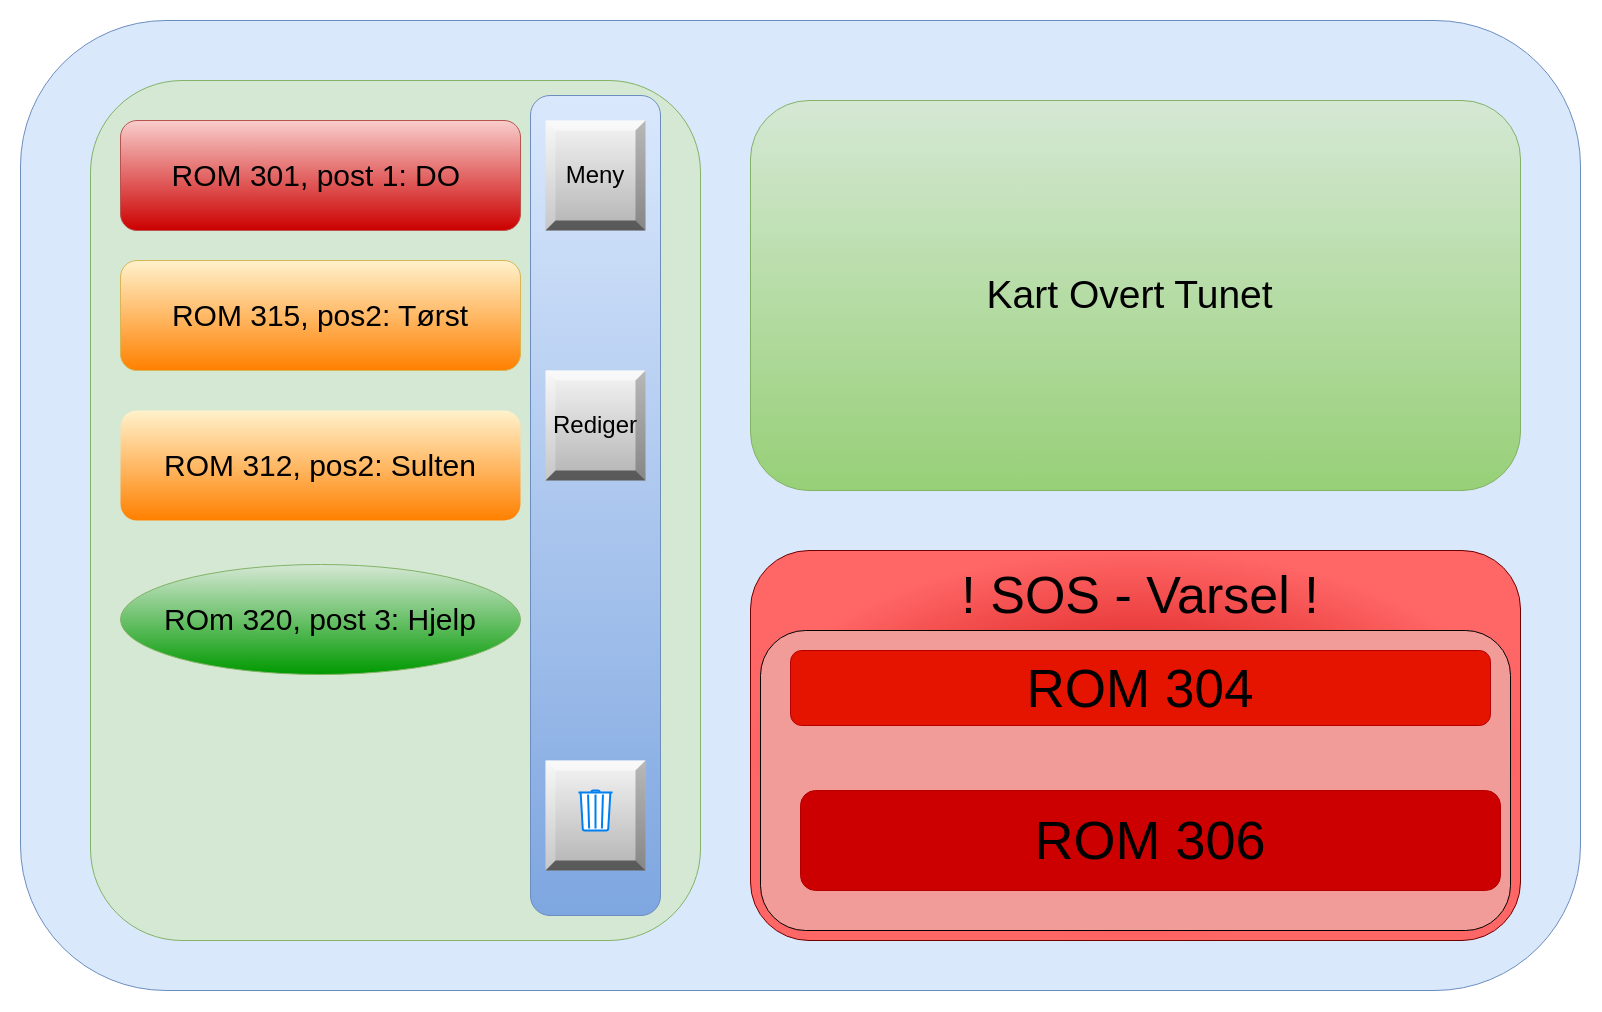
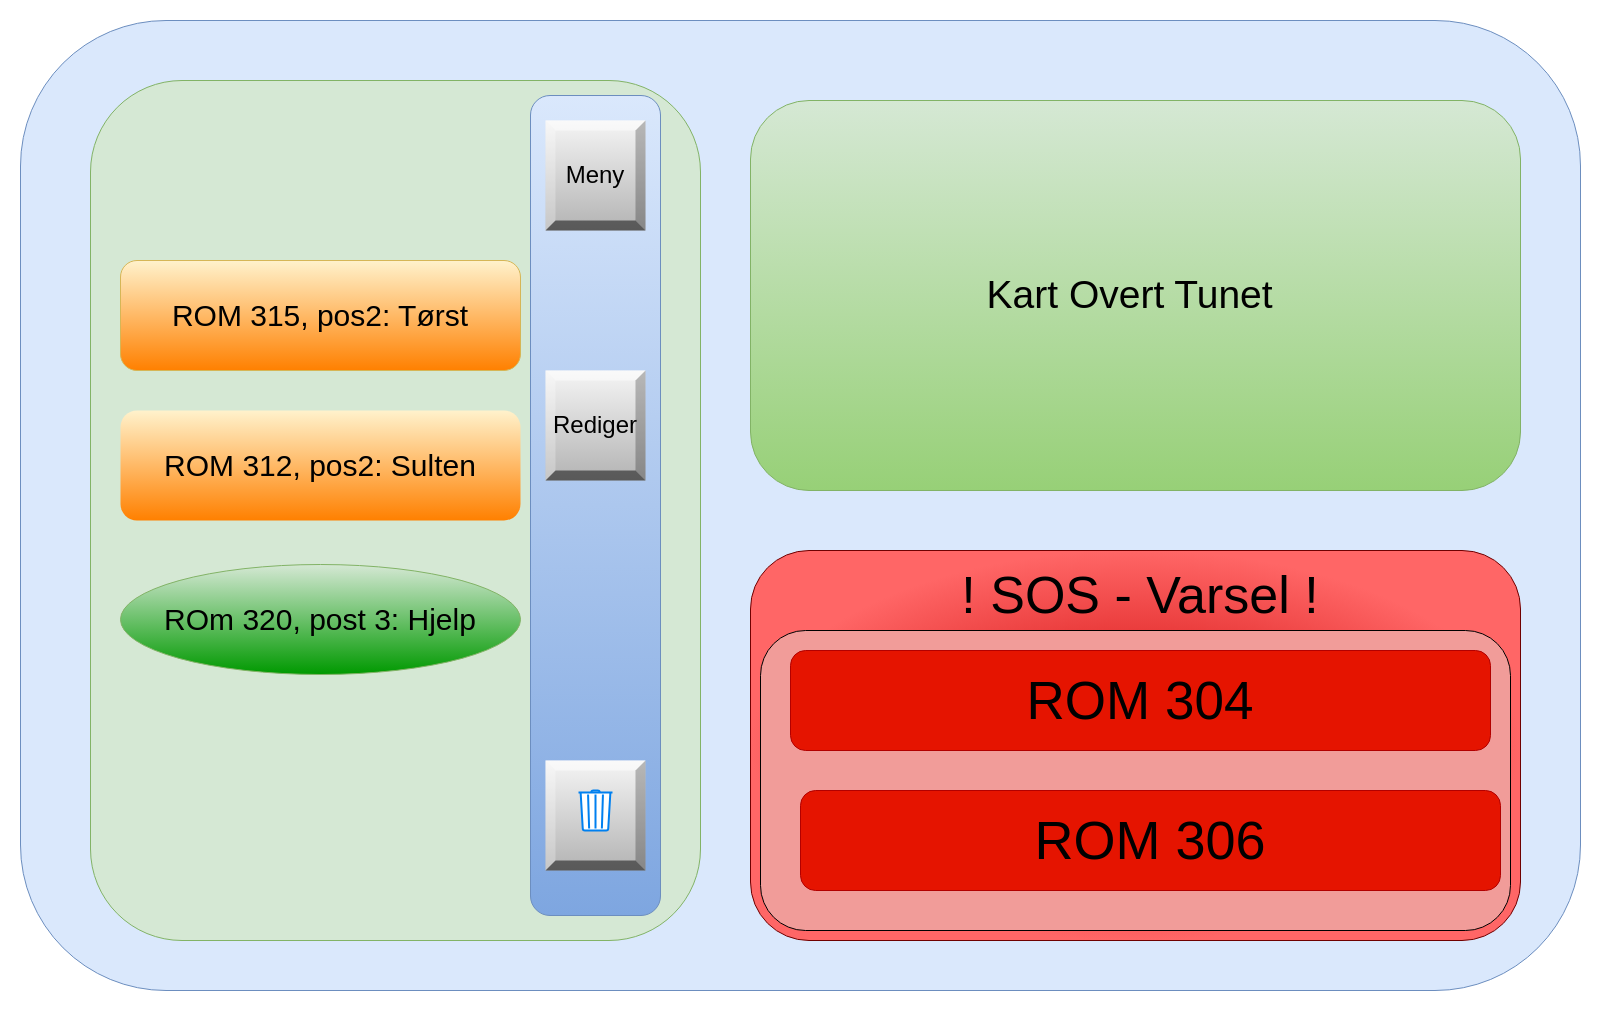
(321, 176) -> none
(1141, 688) -> (1141, 701)
(1151, 841) -> (1151, 841)
